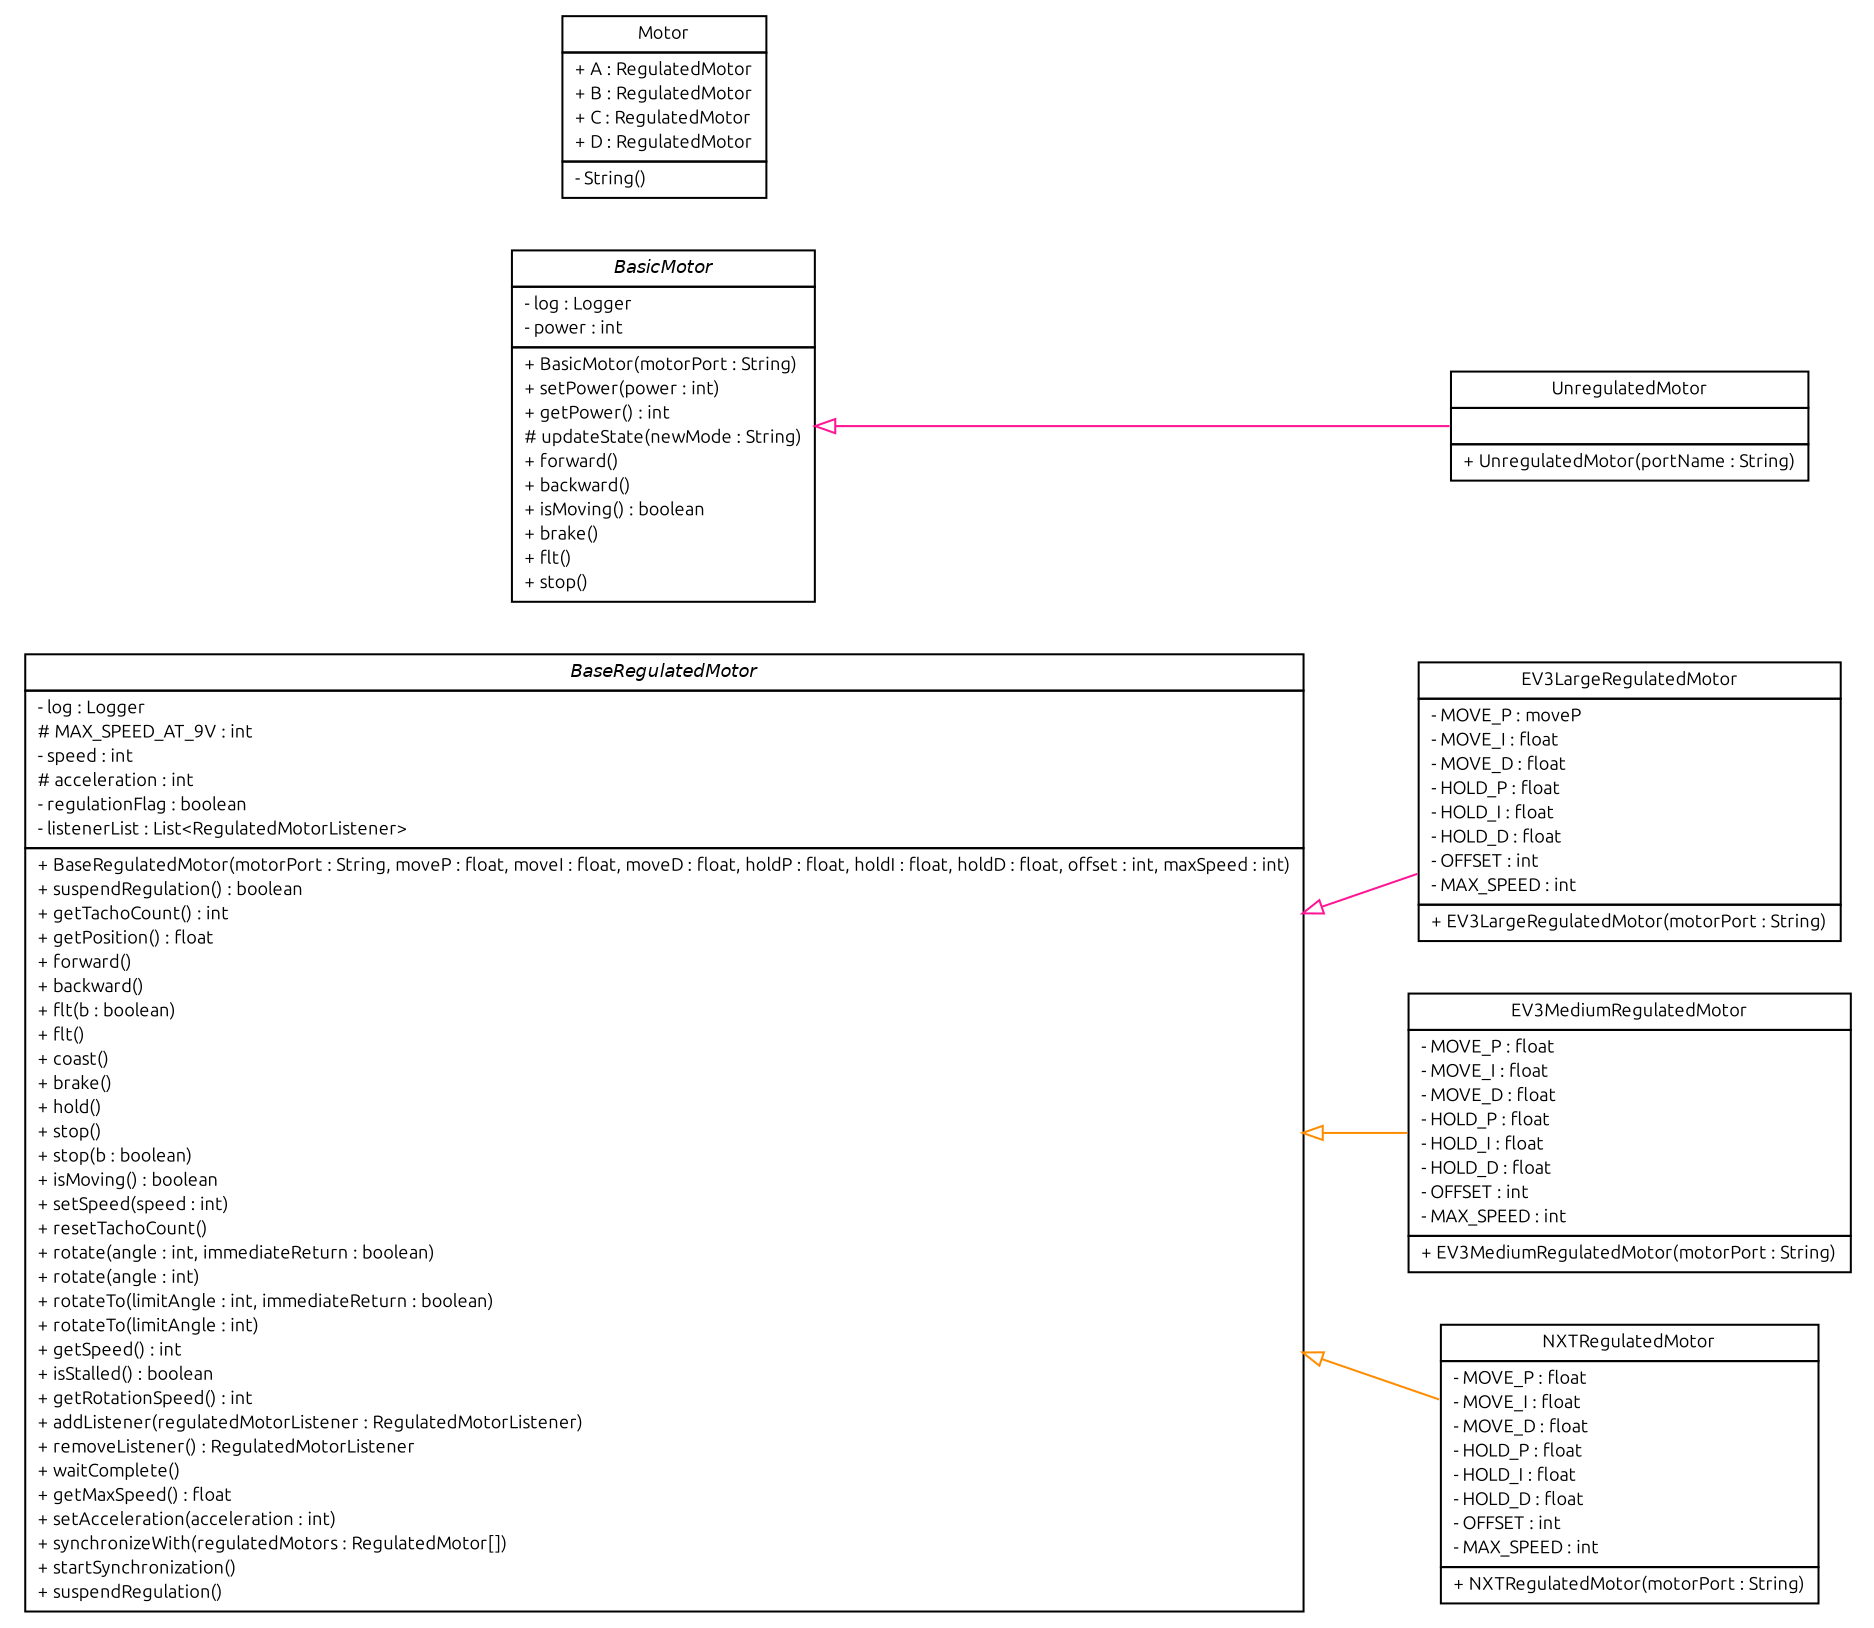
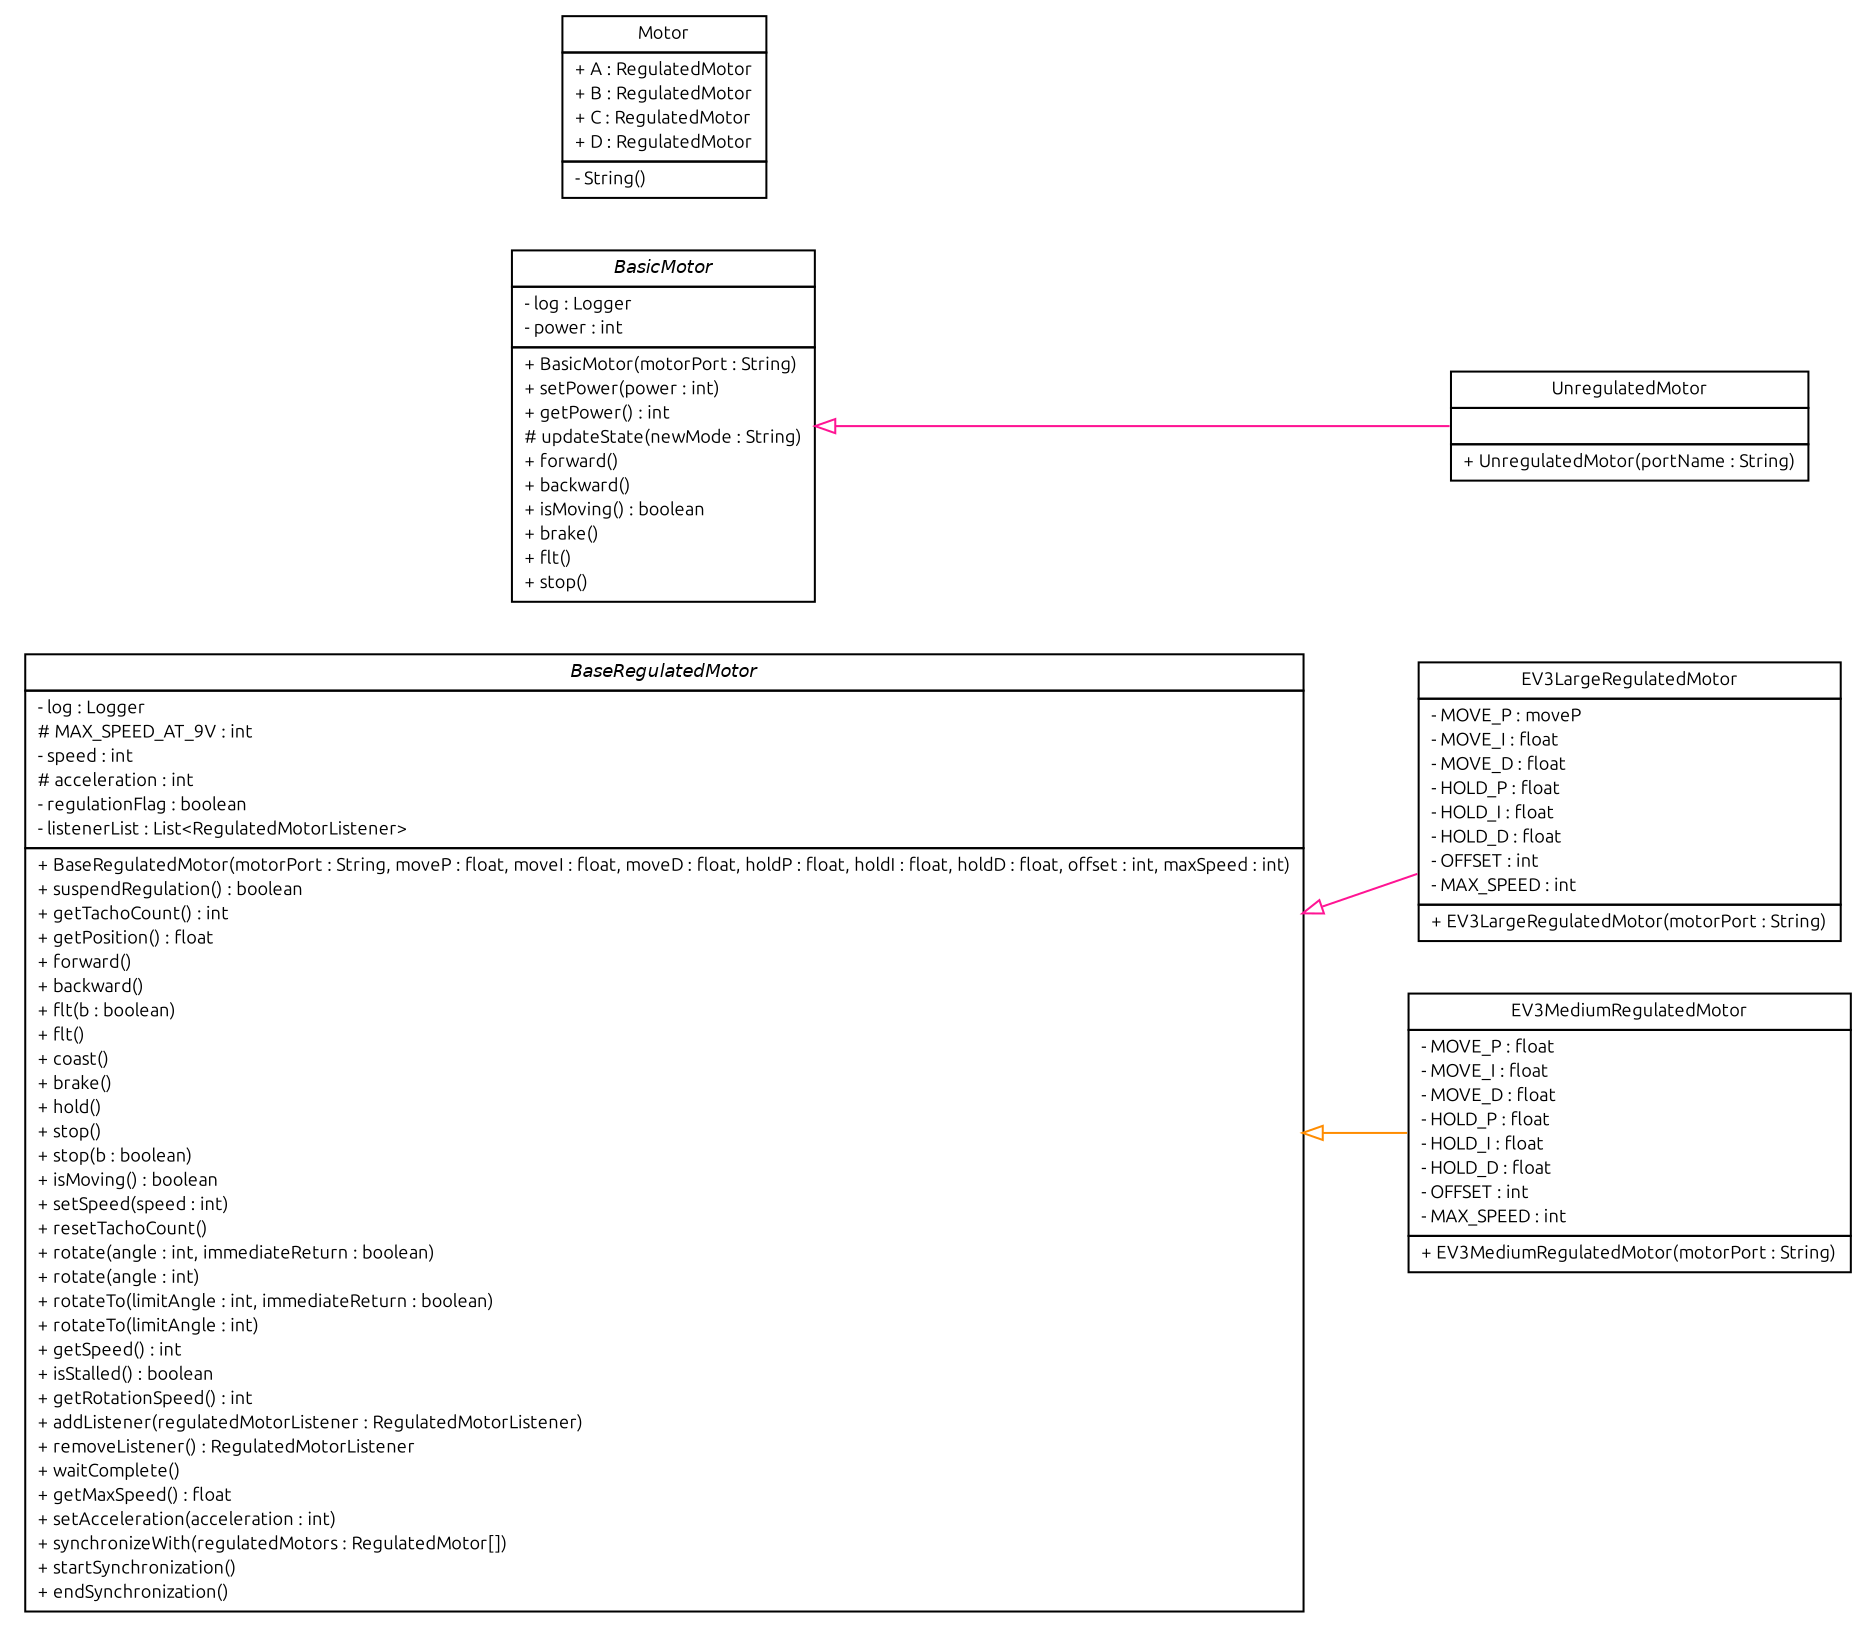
(1629, 1464) -> none
(131, 1592) -> (134, 1592)
